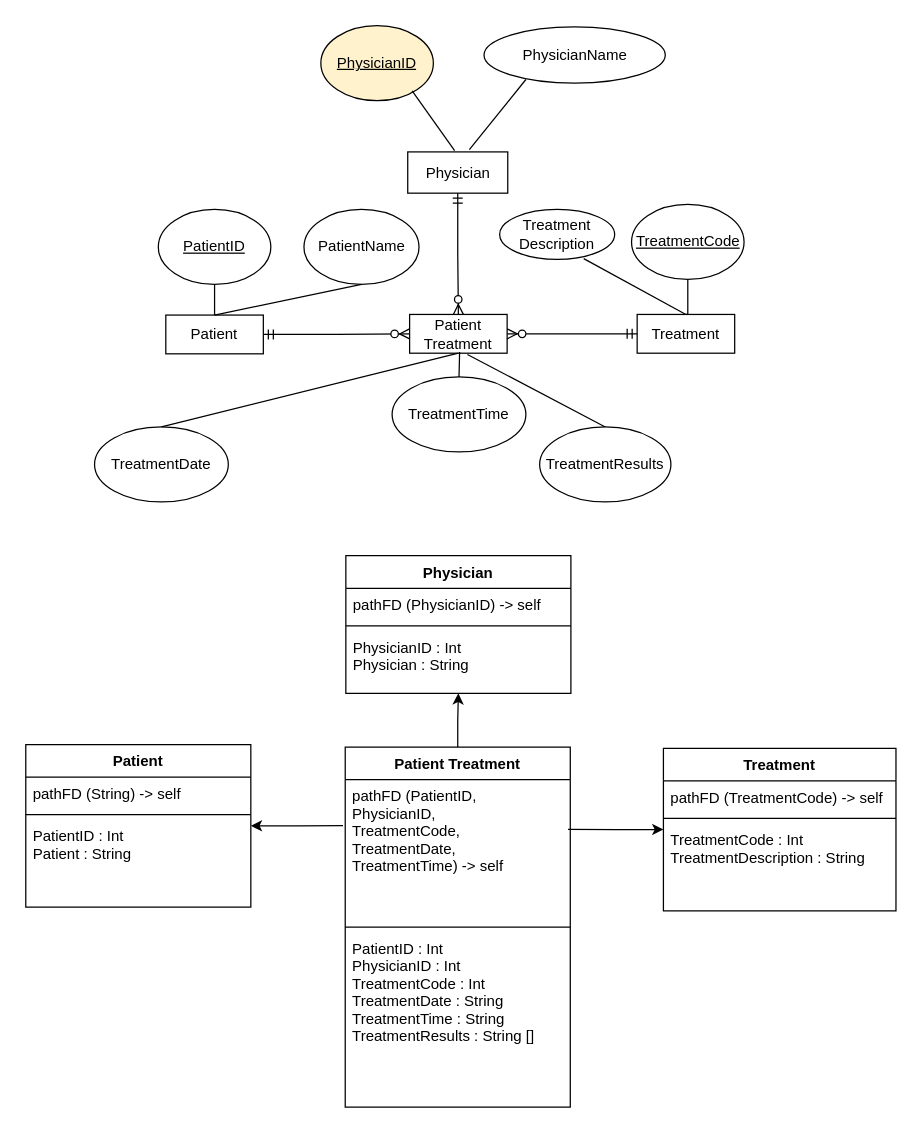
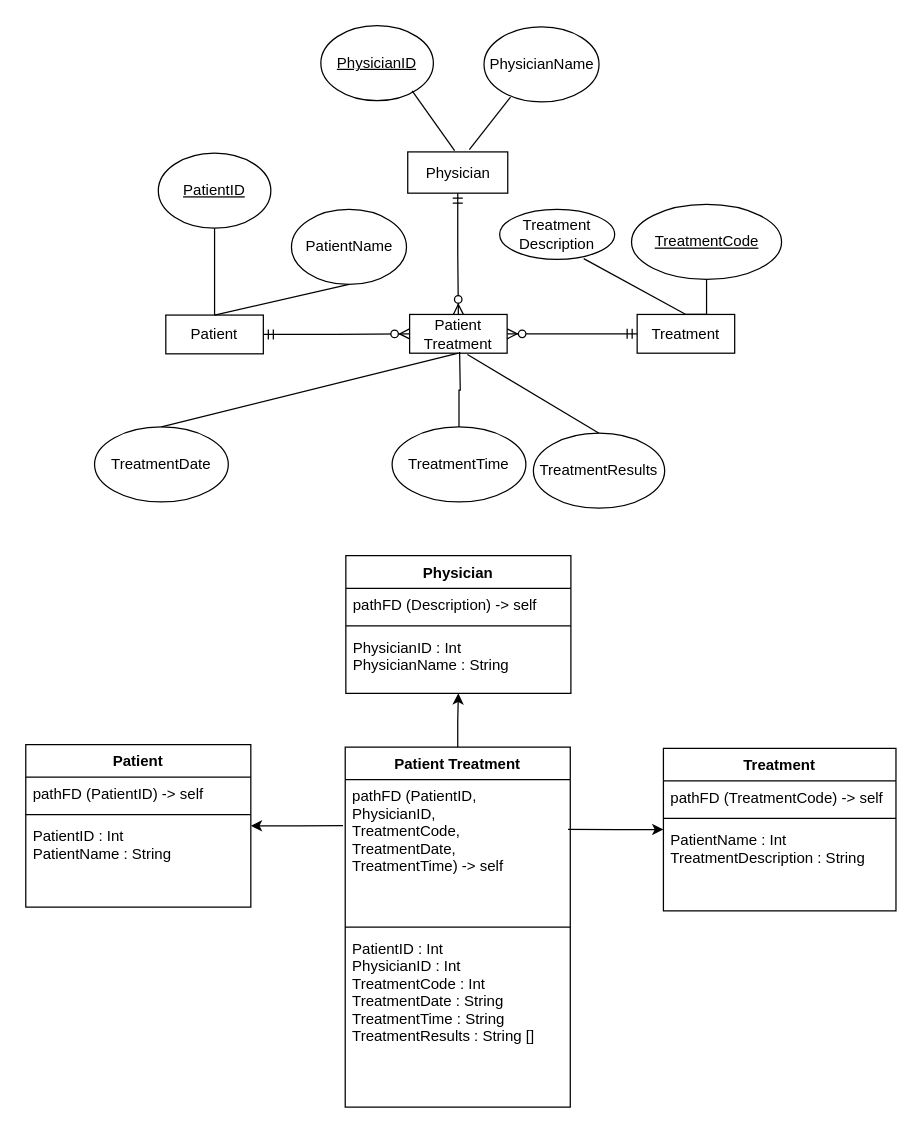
(574, 55) -> (541, 64)
(377, 63) -> (377, 63)
(688, 242) -> (706, 242)
(214, 247) -> (214, 191)
(361, 247) -> (349, 247)
(459, 414) -> (459, 464)
(605, 464) -> (599, 471)
(458, 605) -> (458, 605)
(414, 648) -> (414, 648)
(119, 794) -> (132, 794)
(88, 836) -> (88, 836)
(744, 840) -> (734, 840)
